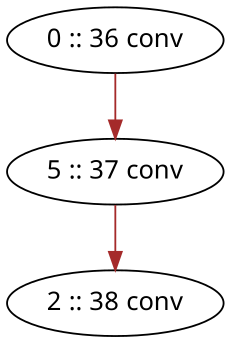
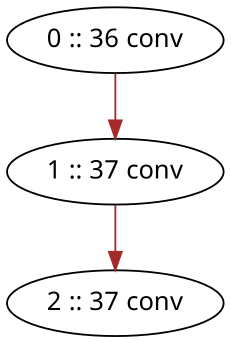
(115, 172) -> (115, 172)
(115, 303) -> (115, 303)
